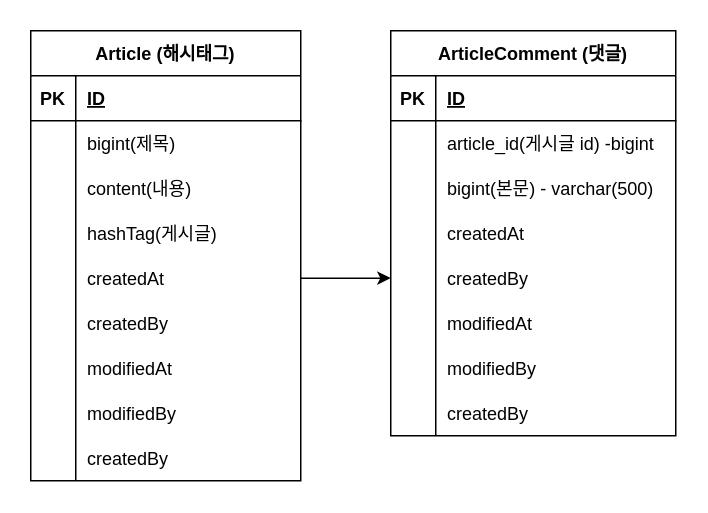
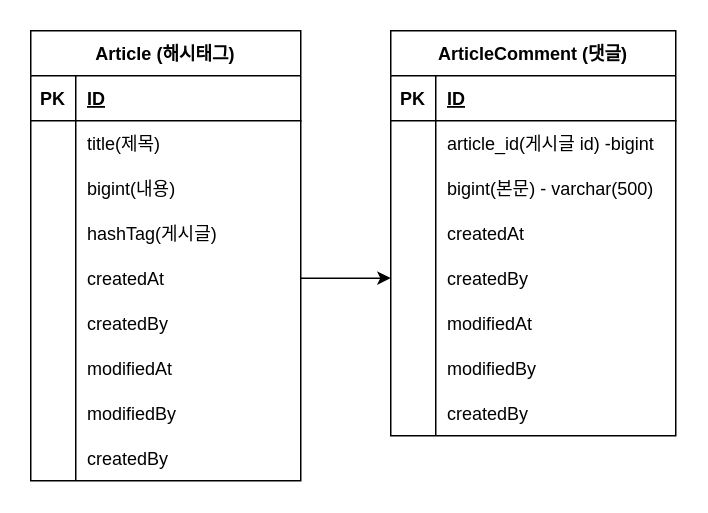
(141, 144) -> (136, 144)
(150, 189) -> (141, 189)
